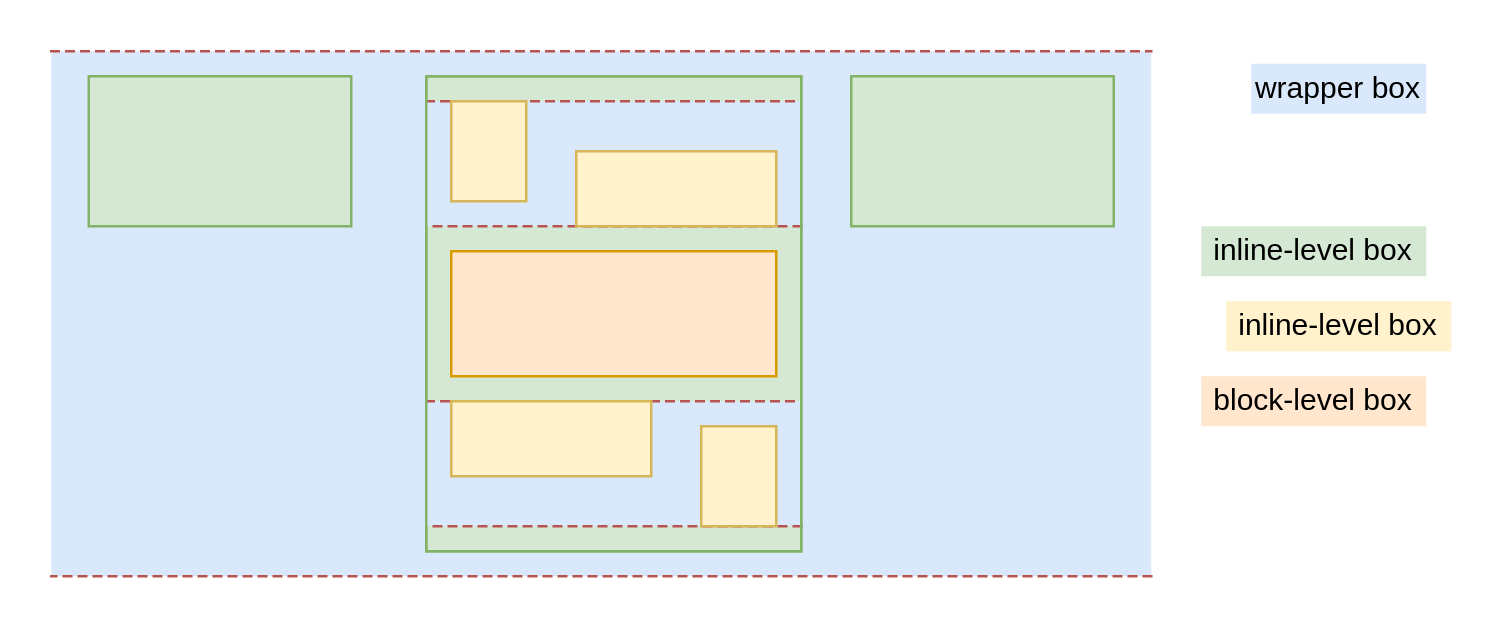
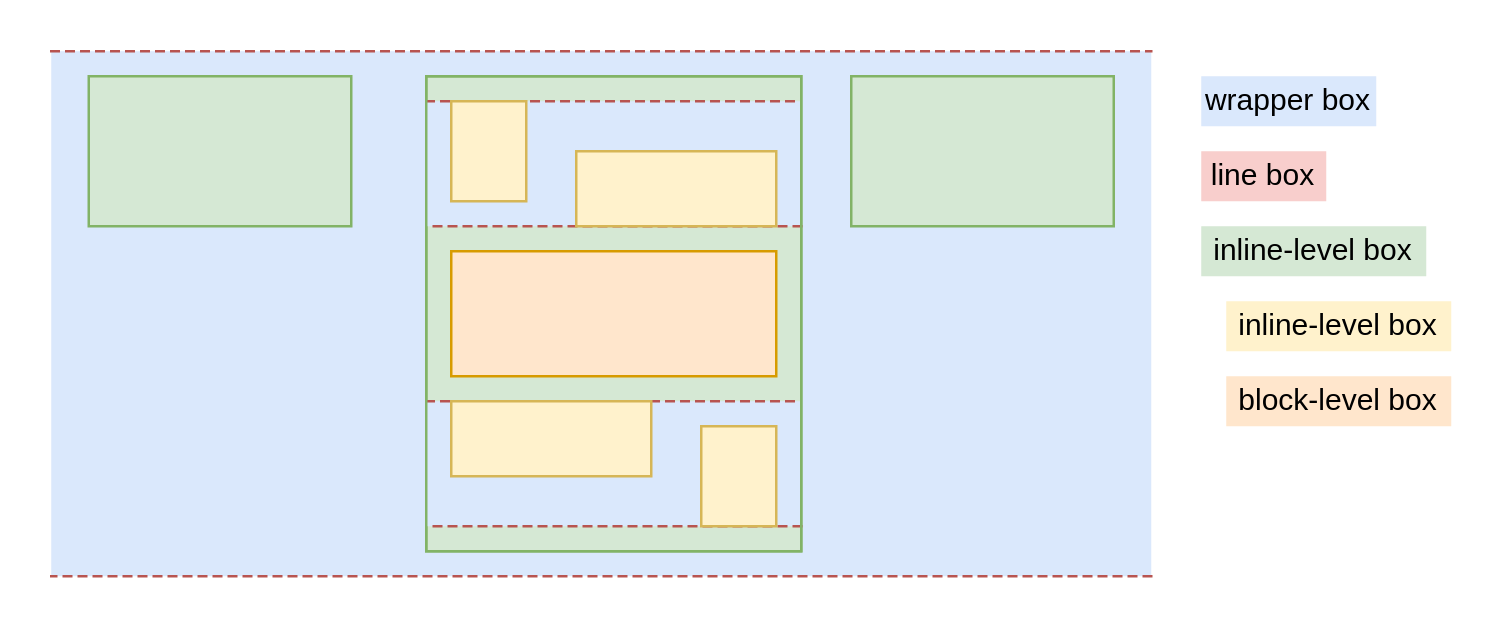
(1339, 89) -> (1289, 101)
none -> (1264, 176)
(1314, 401) -> (1339, 401)
